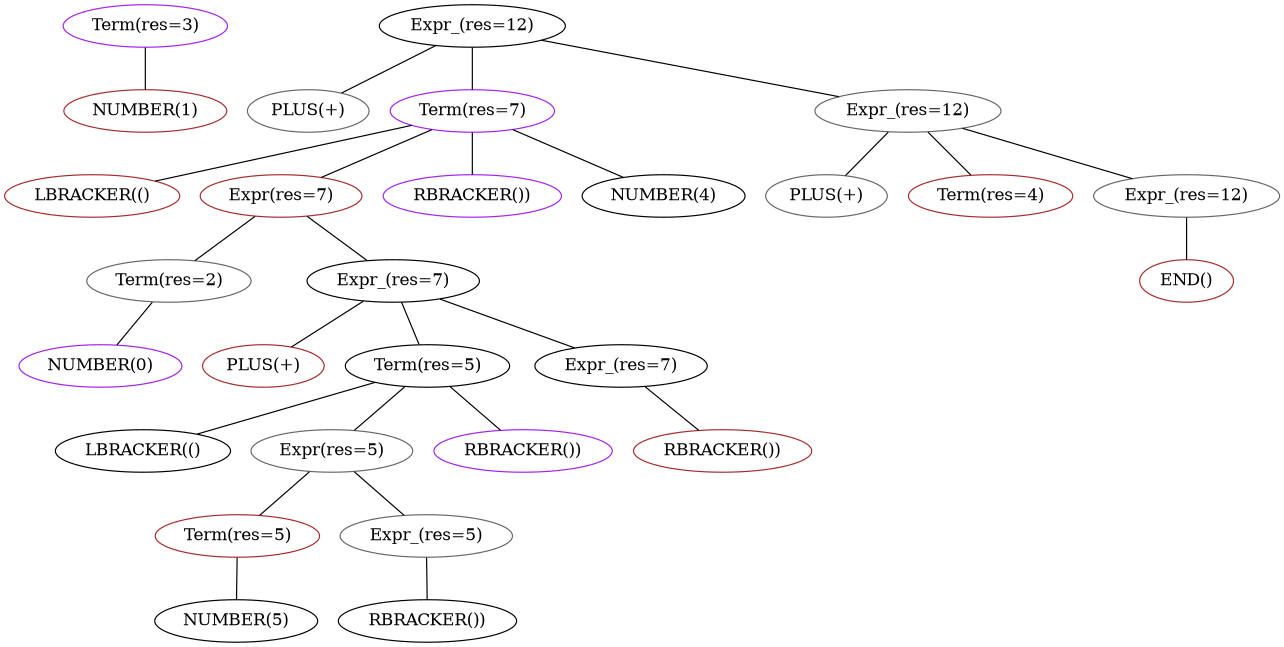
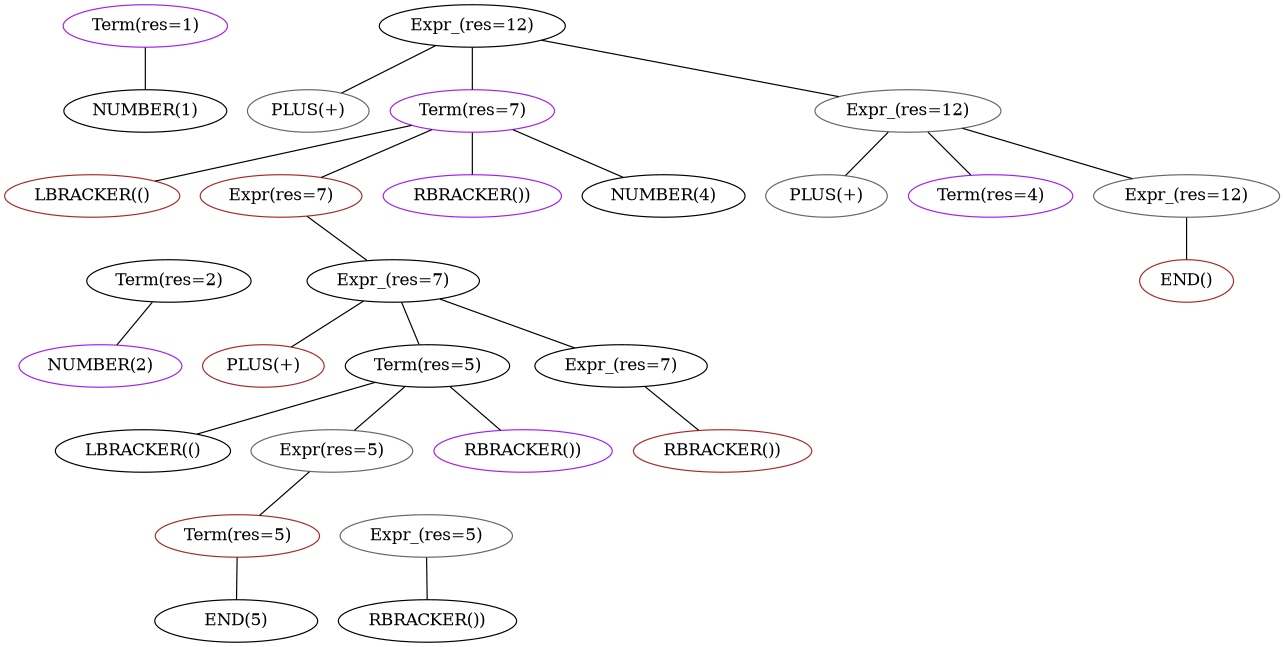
(145, 26) -> (145, 26)
(145, 111) -> (145, 111)
(991, 196) -> (991, 196)
(225, 239) -> none
(169, 281) -> (169, 281)
(100, 366) -> (100, 366)
(379, 494) -> none
(236, 621) -> (236, 621)
